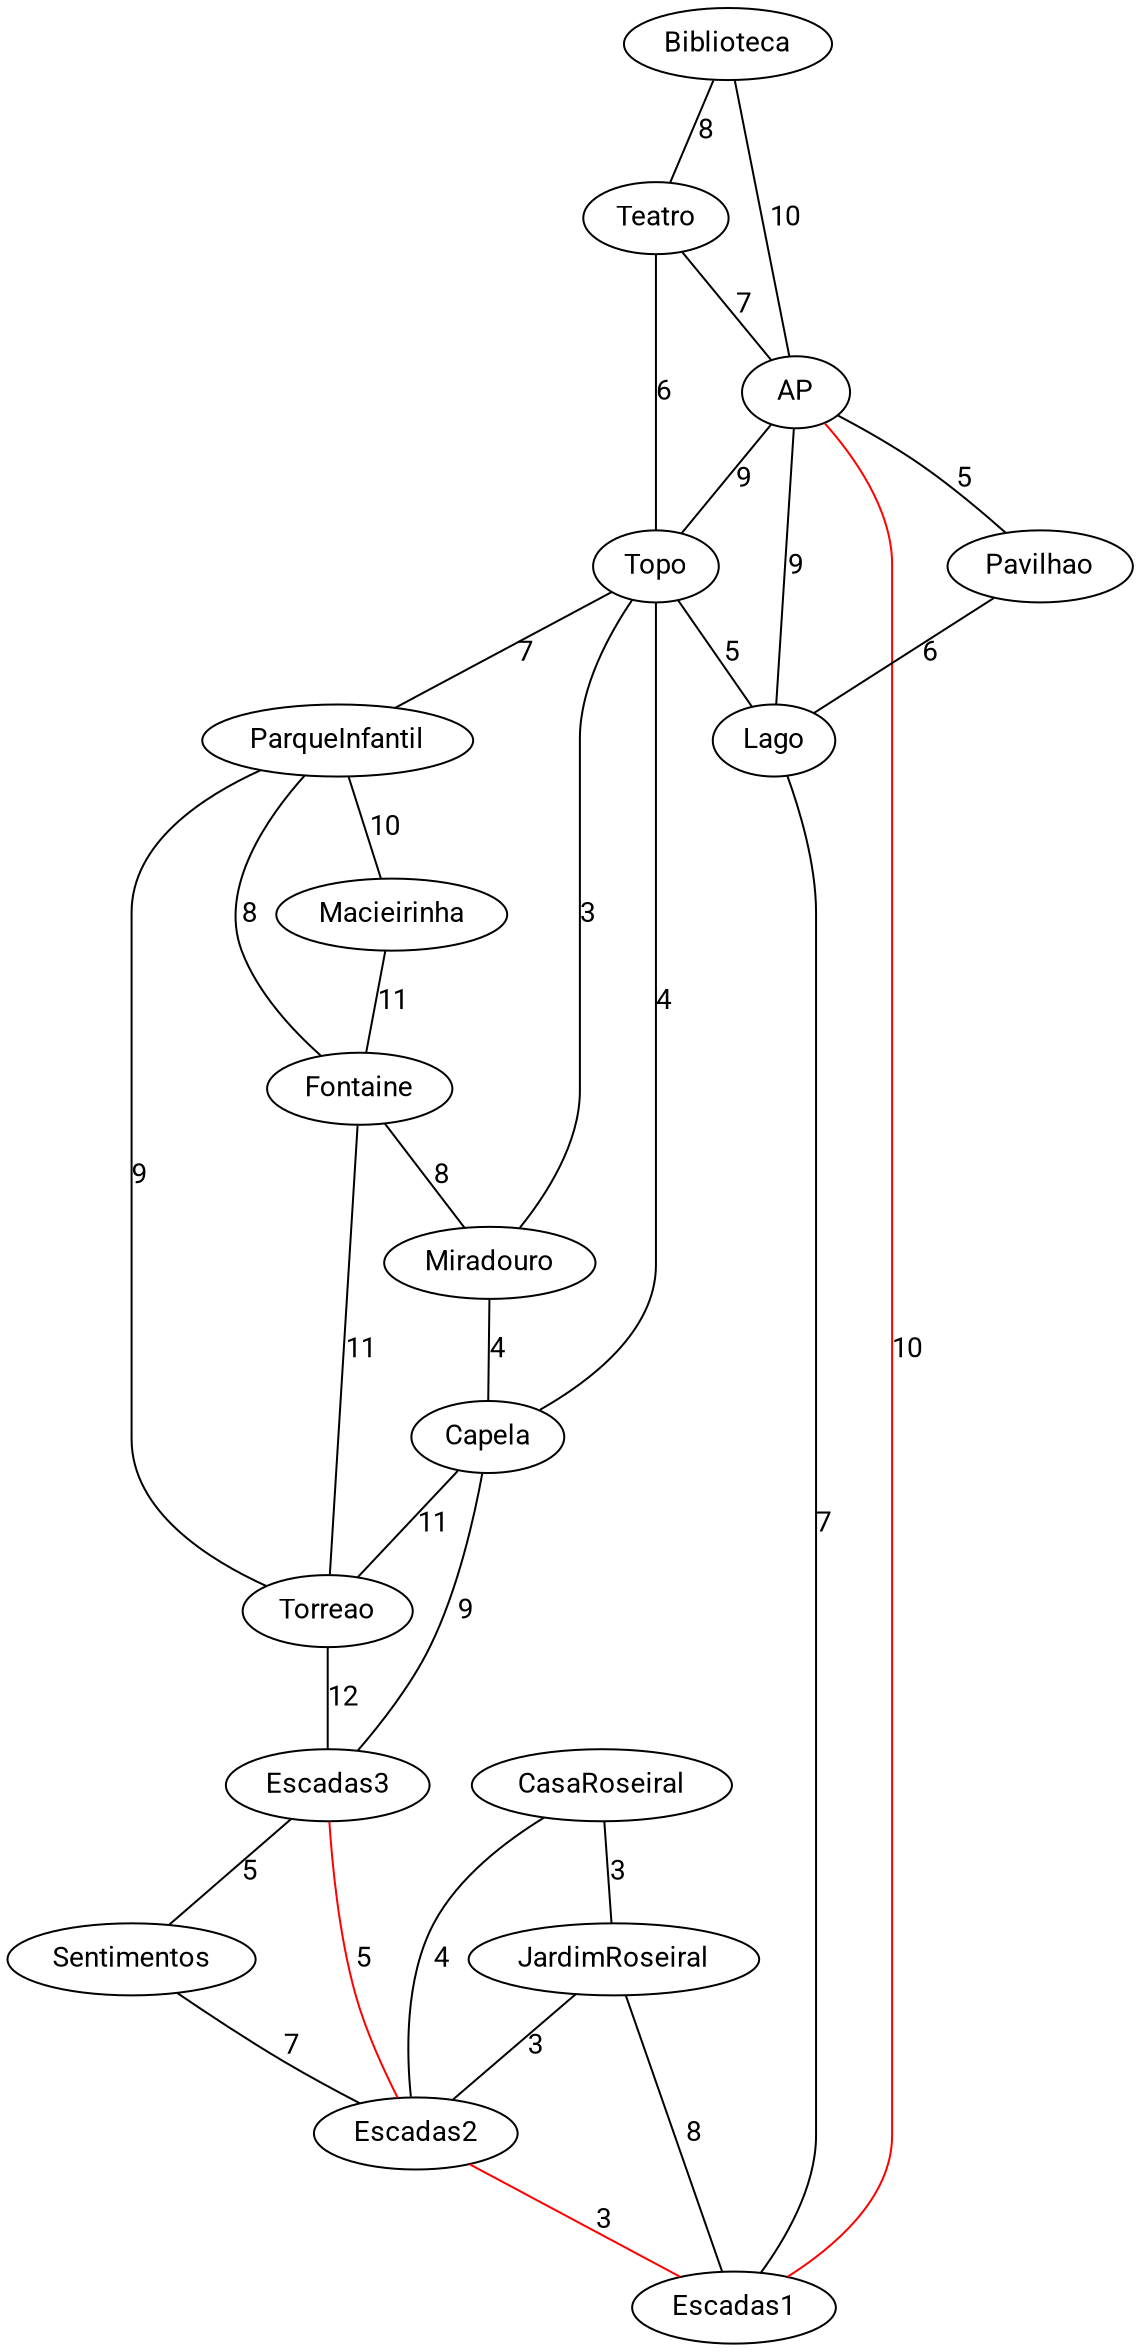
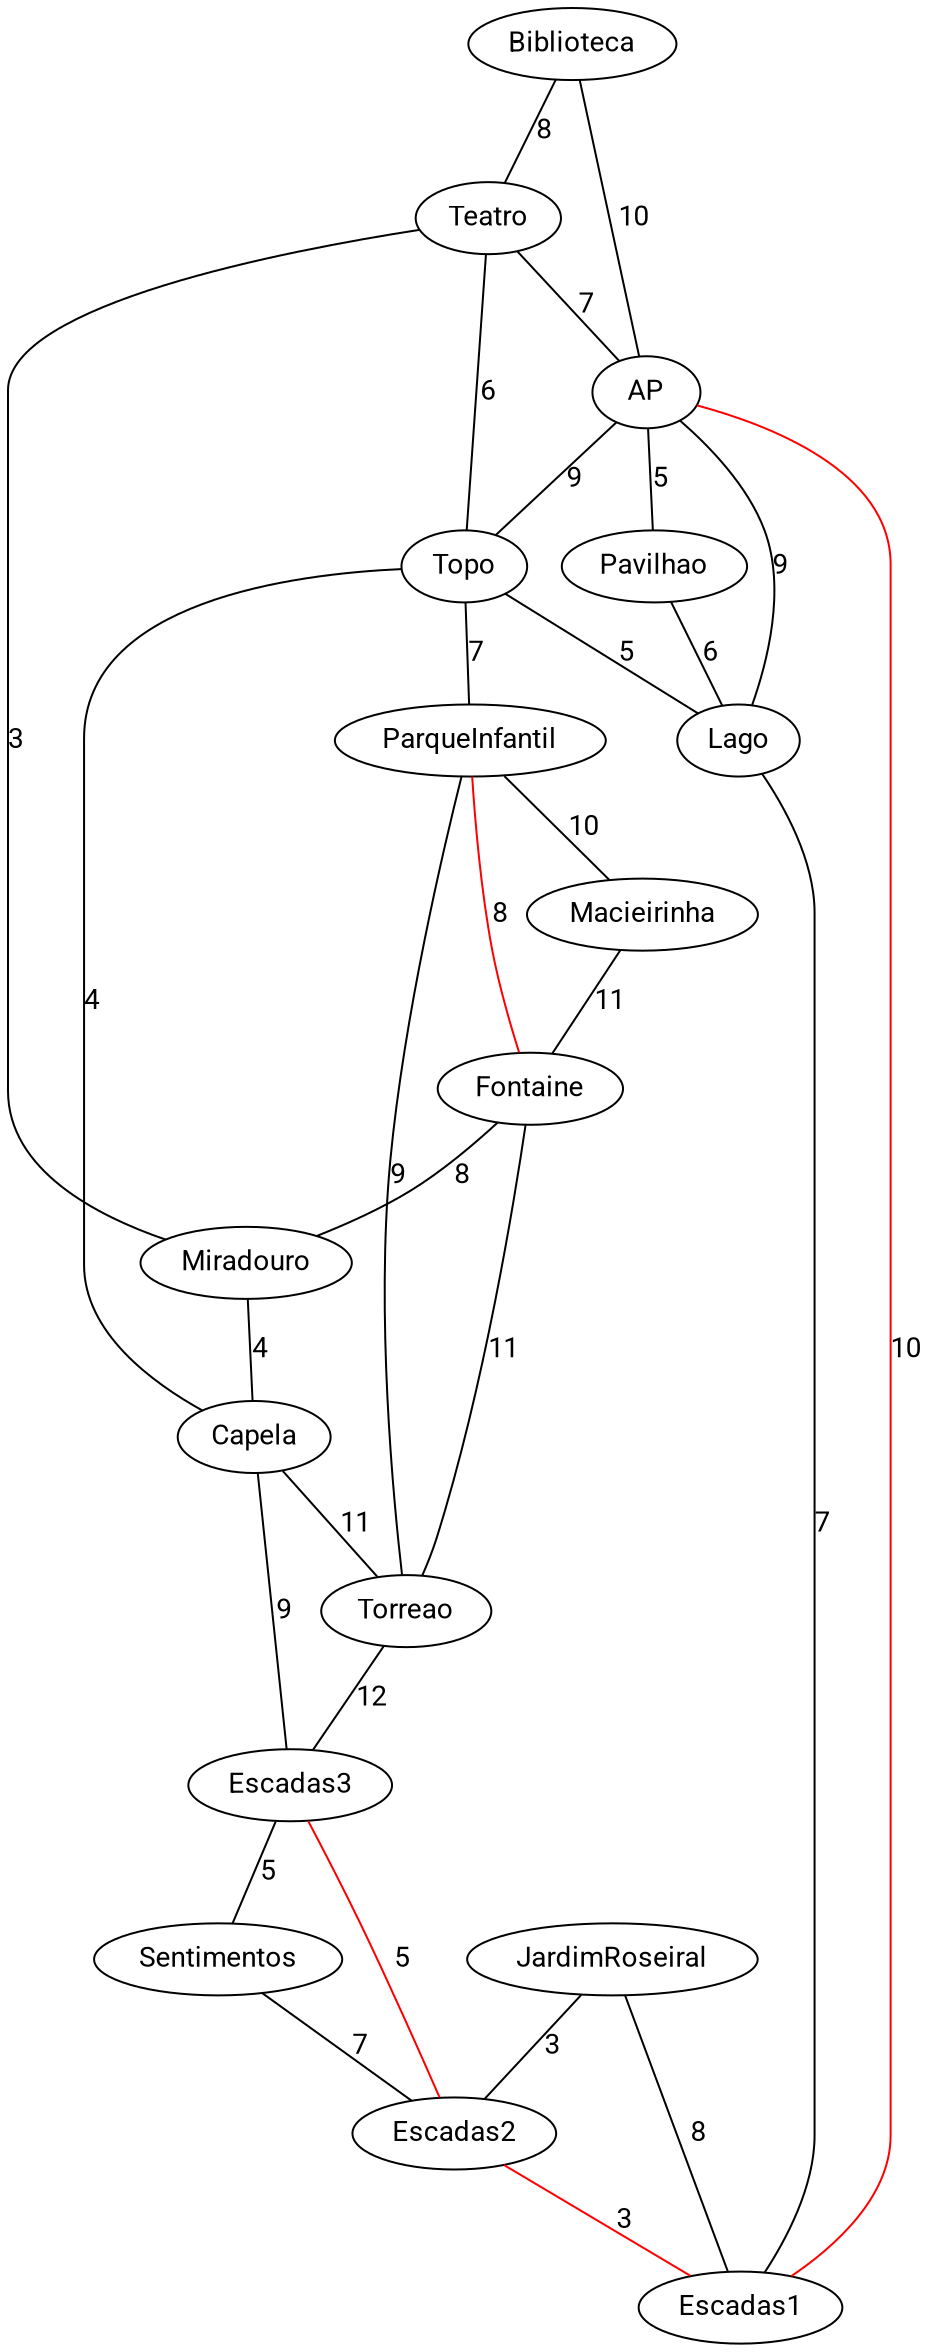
(580, 916) -> (8, 627)
(236, 920) -> (487, 916)
(602, 1785) -> none
